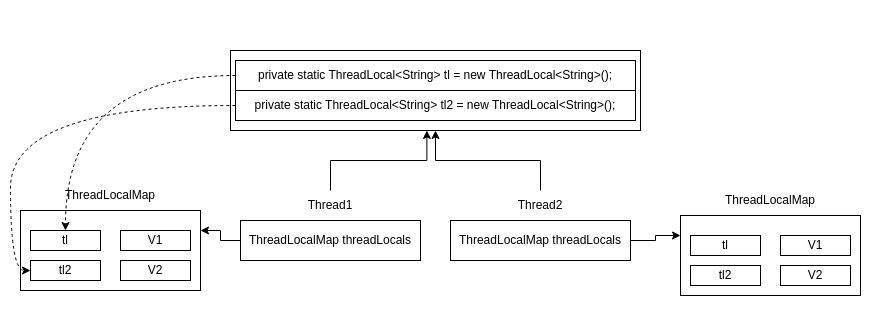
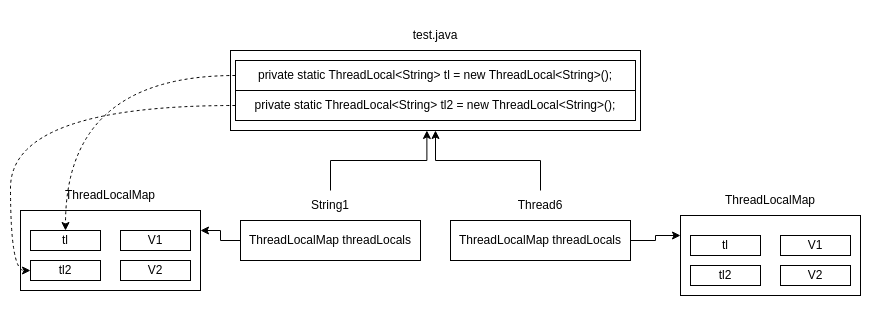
none -> (436, 36)
(331, 206) -> (331, 206)
(541, 206) -> (541, 206)
